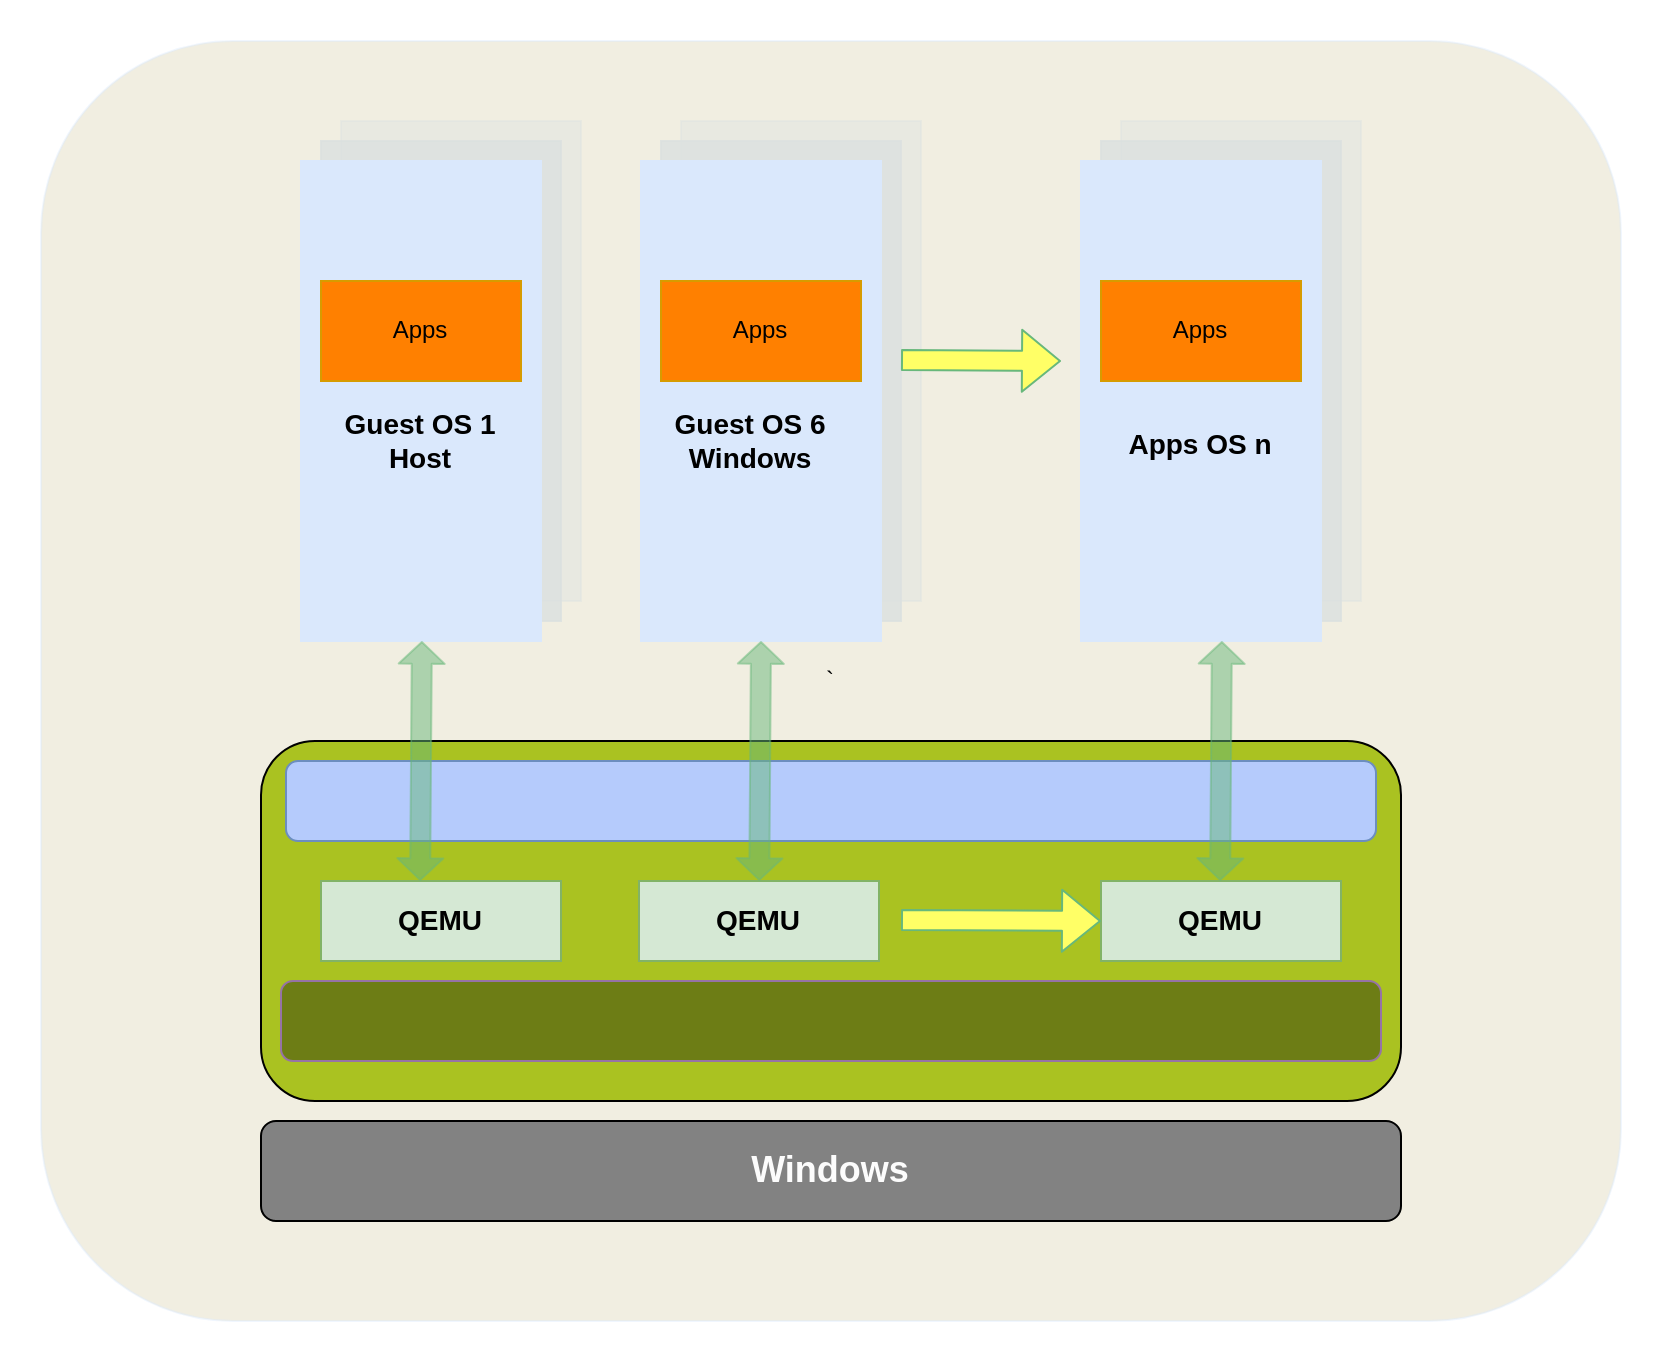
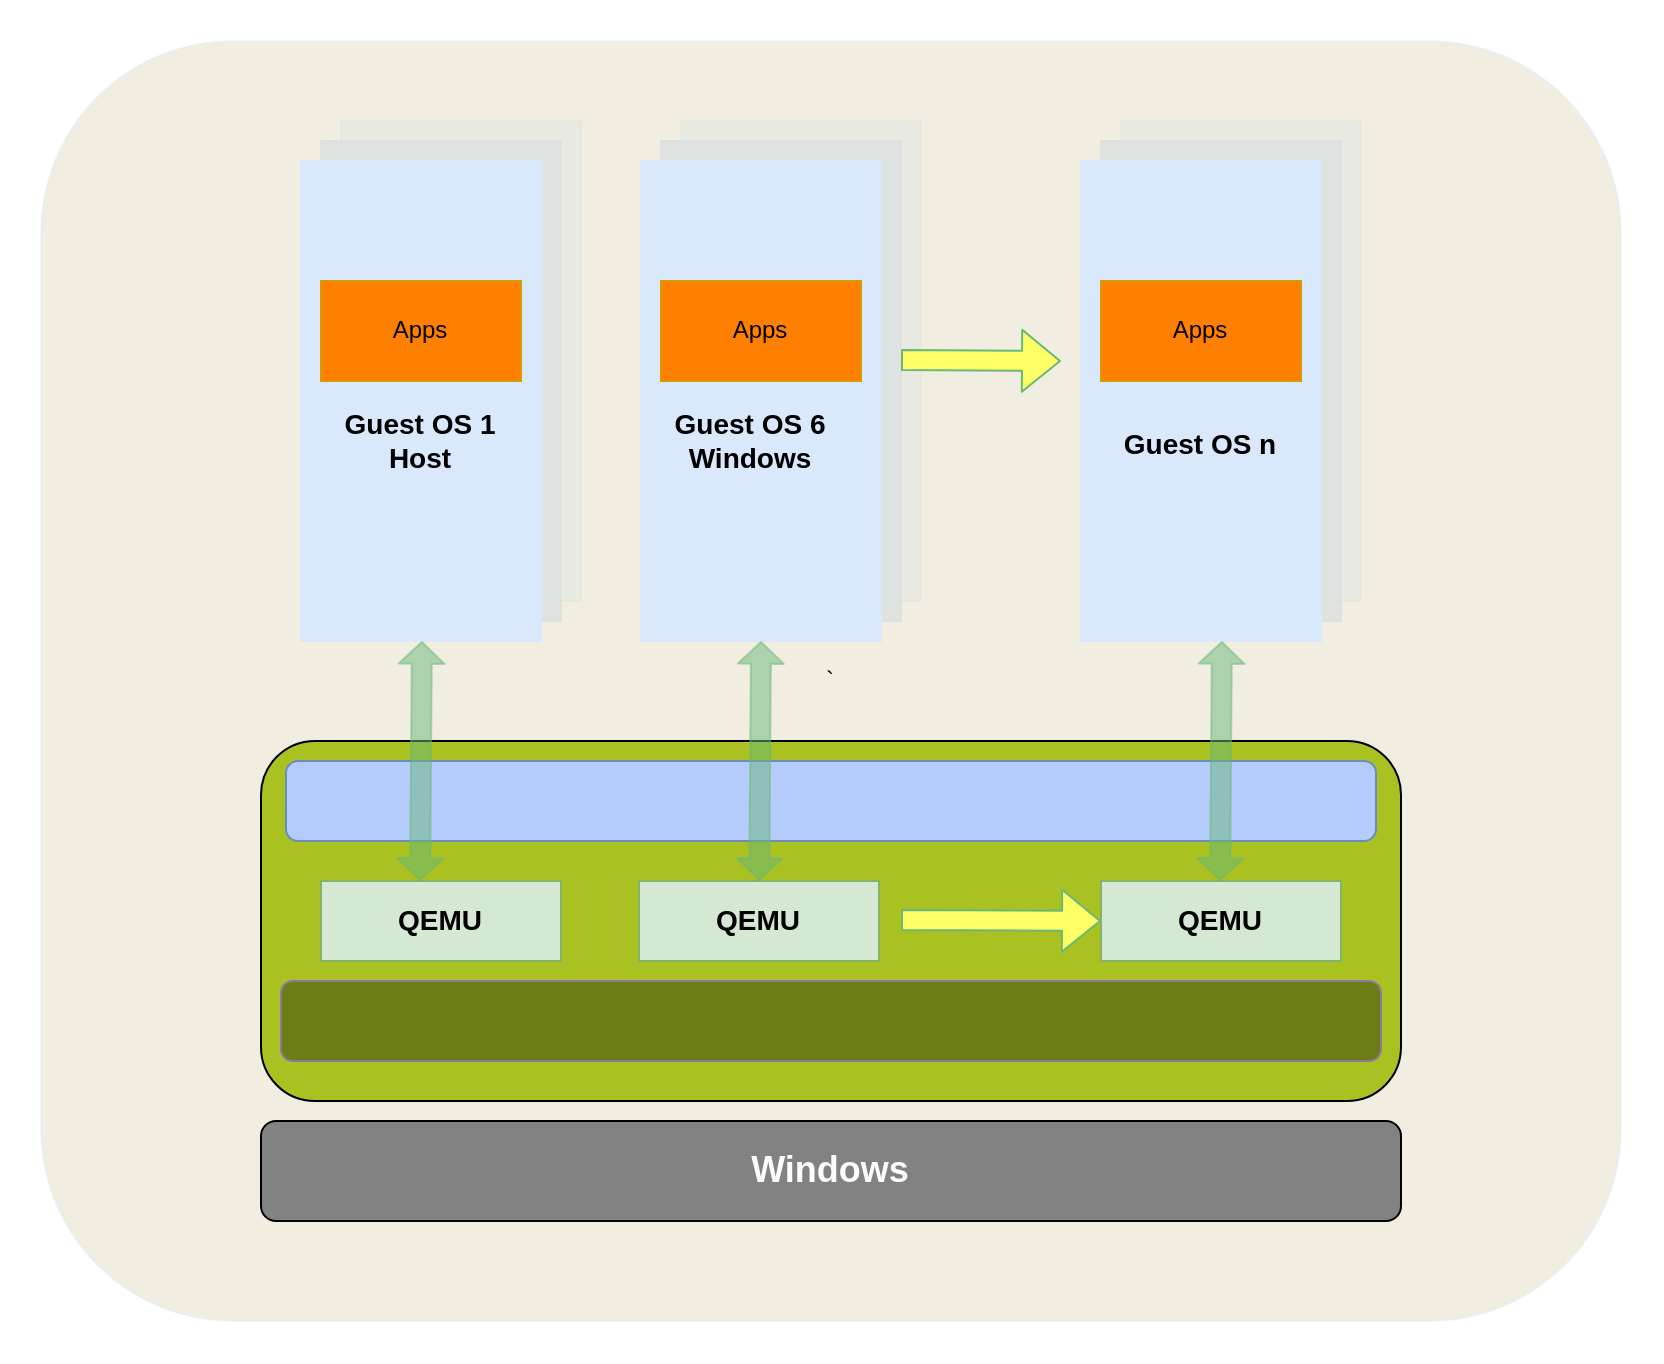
(1201, 461) -> (1201, 461)
